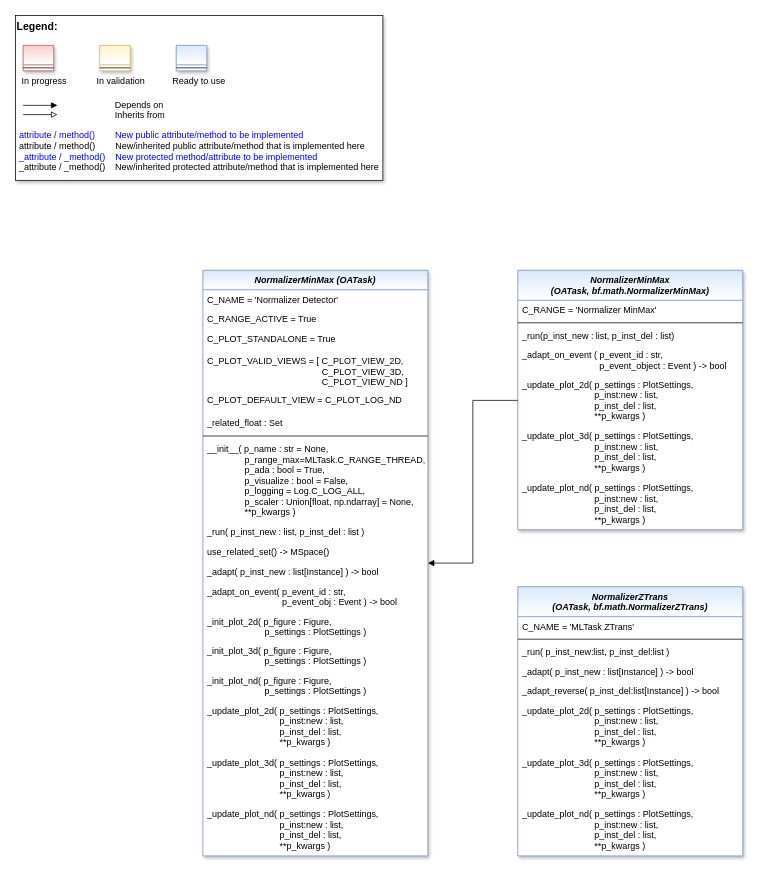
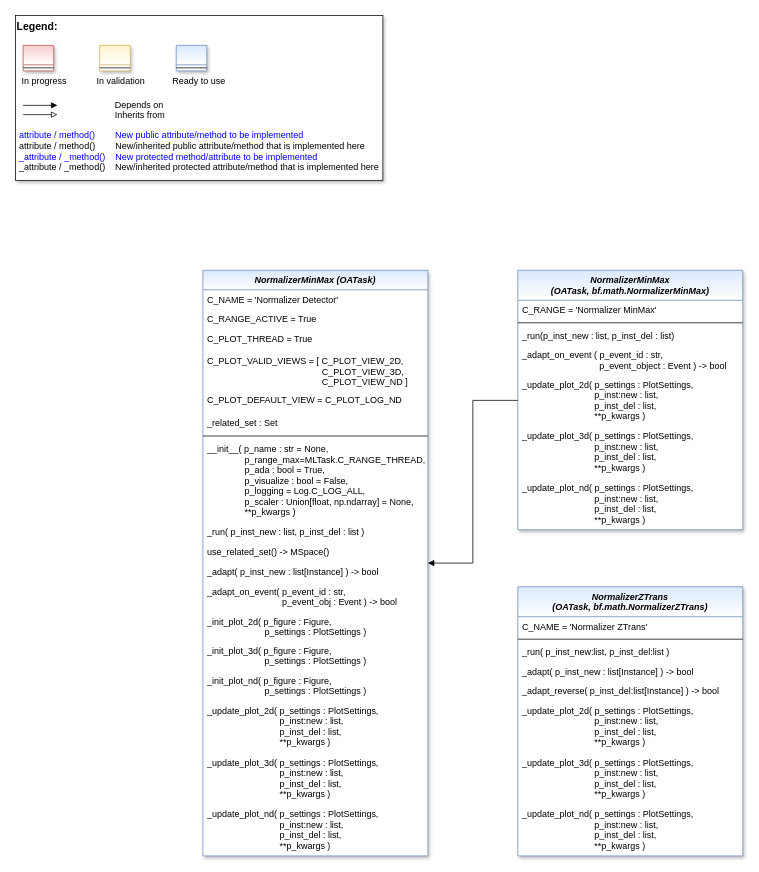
(265, 339) -> (255, 339)
(252, 423) -> (248, 423)
(577, 627) -> (584, 627)
